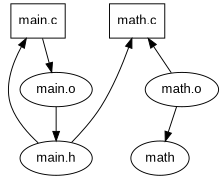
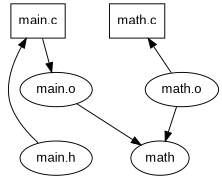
(106, 98) -> none
(56, 119) -> (105, 122)
